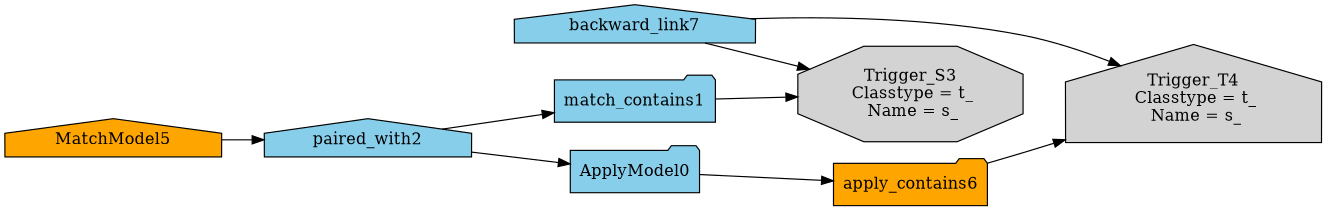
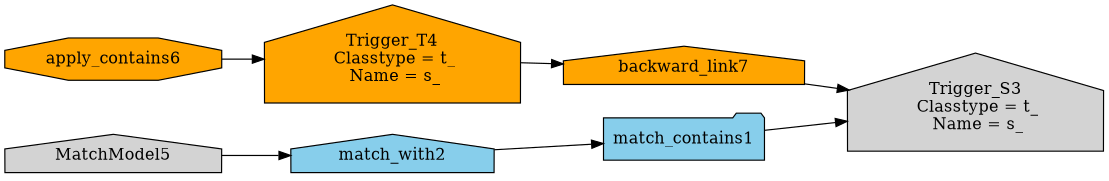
(933, 23) -> (536, 63)
(635, 26) -> (684, 67)
(910, 94) -> (975, 107)
(1194, 99) -> (392, 59)
(113, 140) -> (113, 155)
(368, 140) -> (392, 155)
(635, 172) -> none
(910, 184) -> (113, 59)
